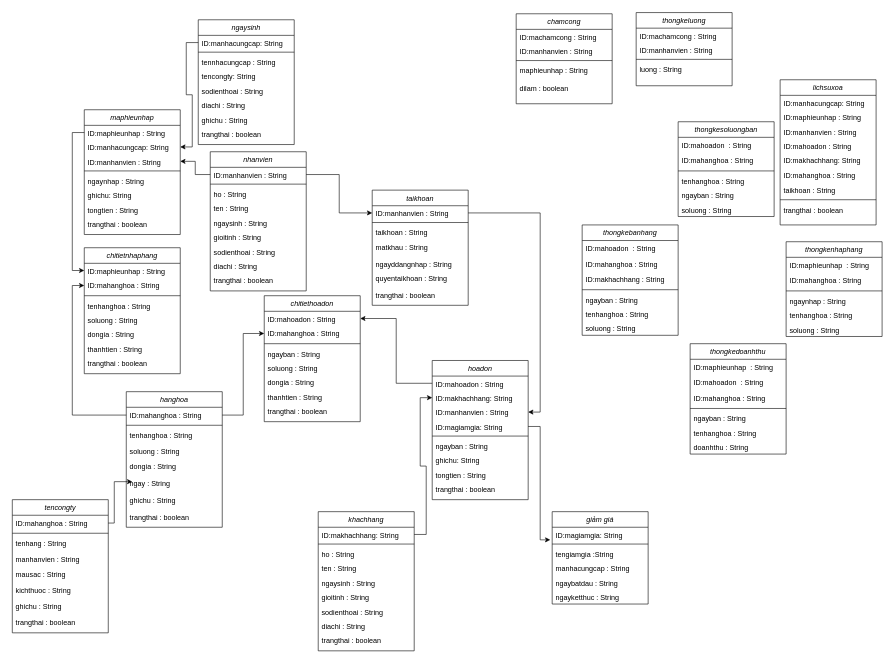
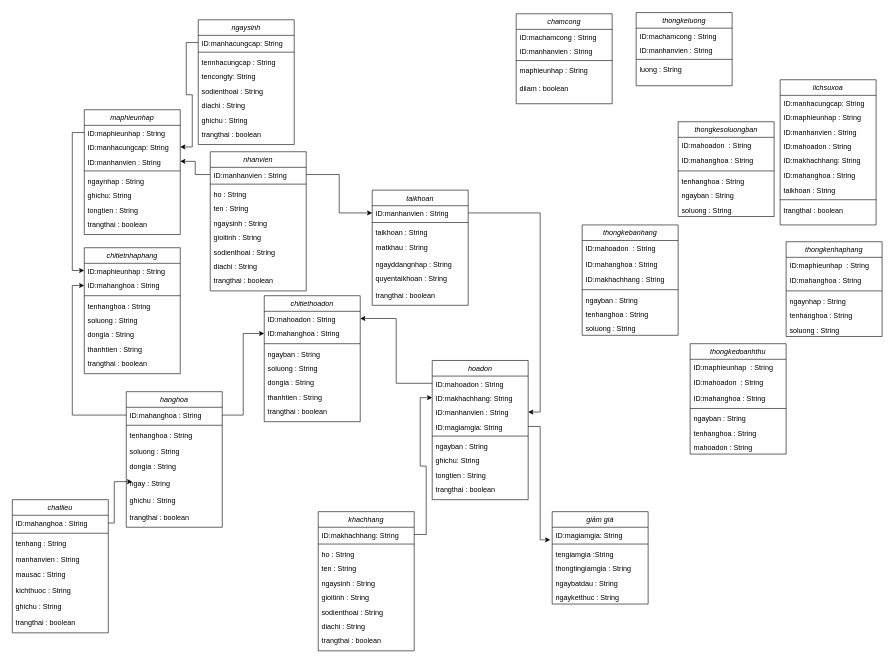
(724, 448) -> (724, 448)
(60, 508) -> (60, 508)
(594, 569) -> (597, 569)
